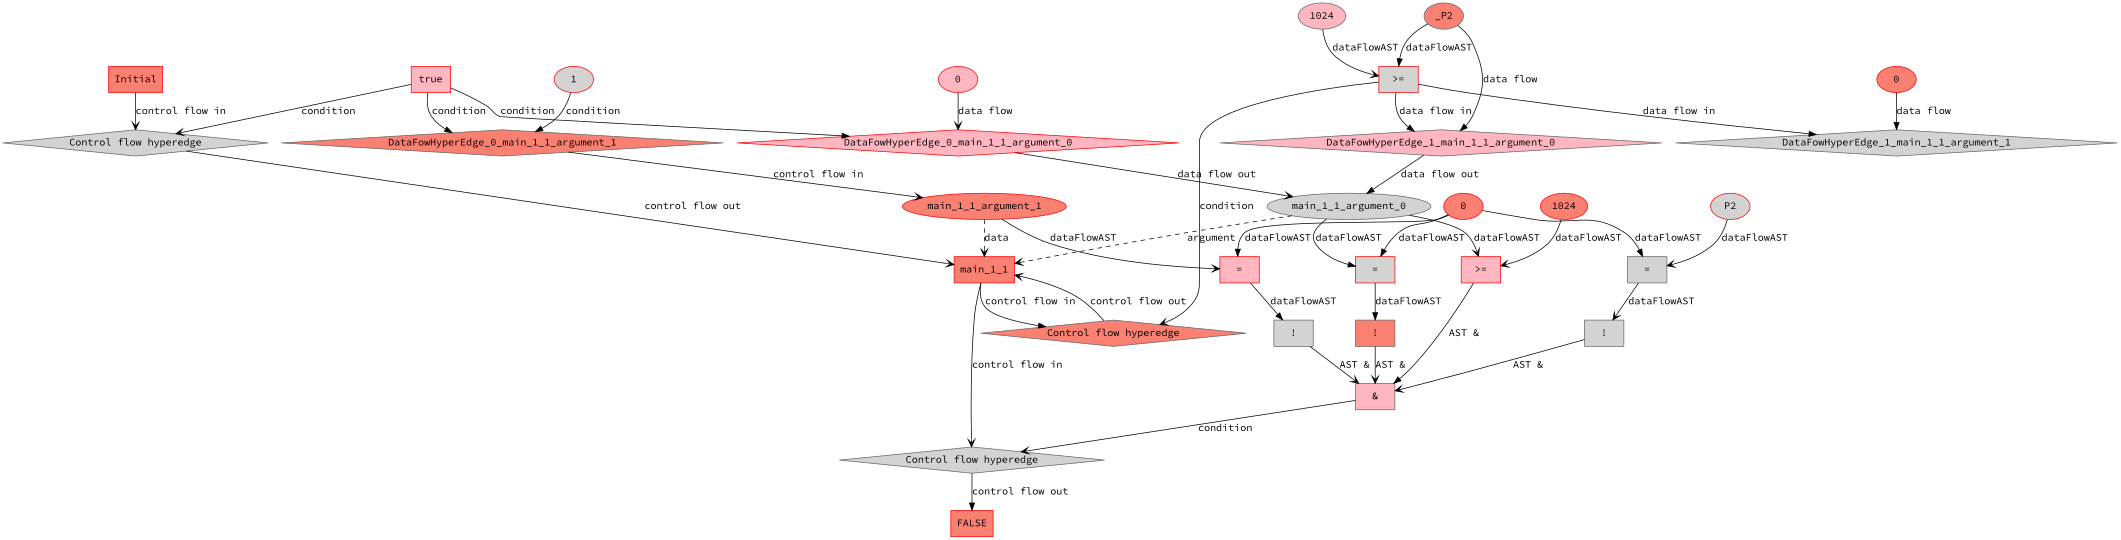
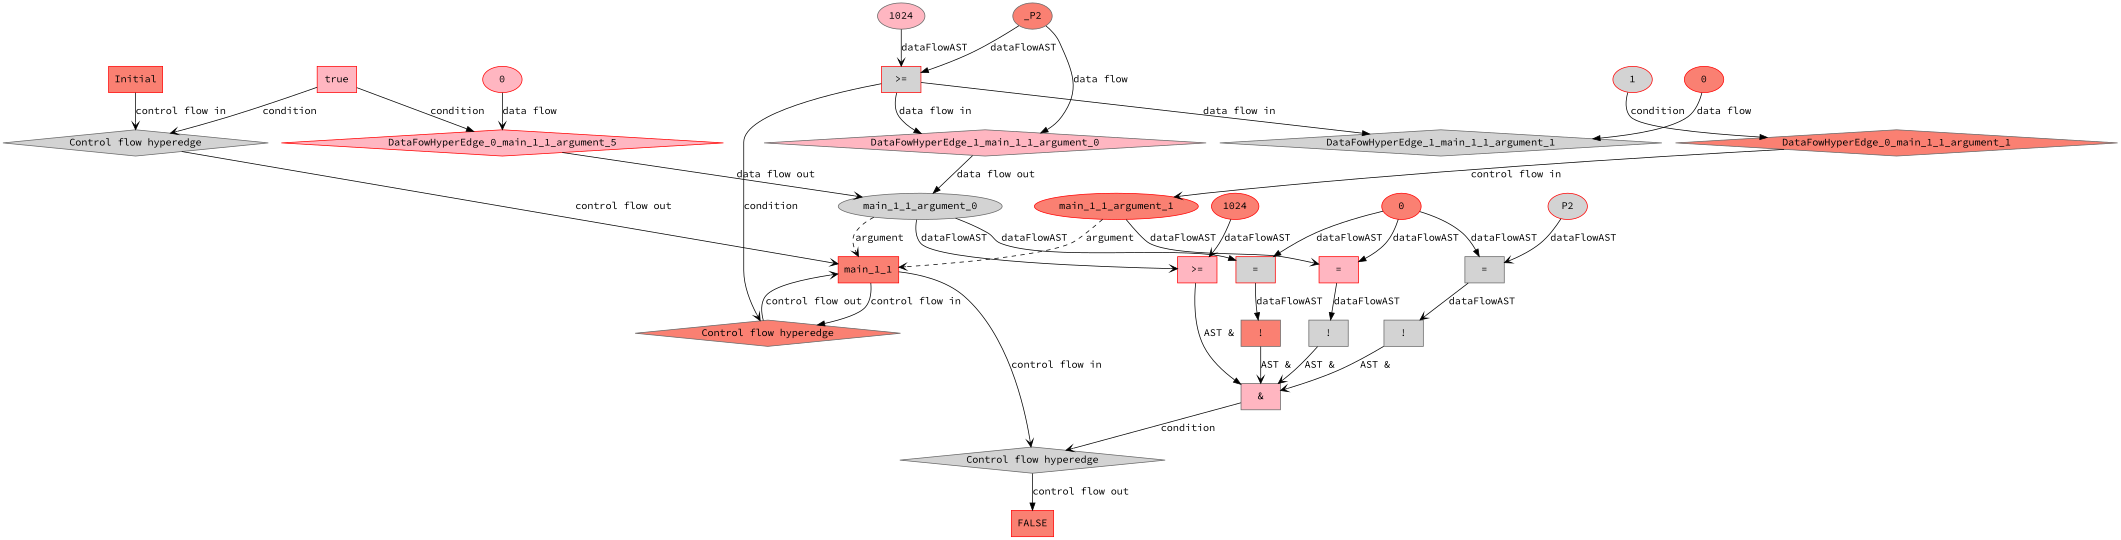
(430, 114) -> none
(958, 143) -> (502, 143)
(997, 238) -> (1110, 238)
